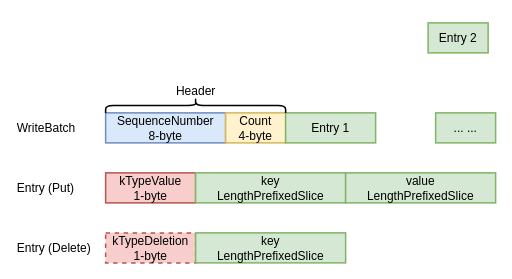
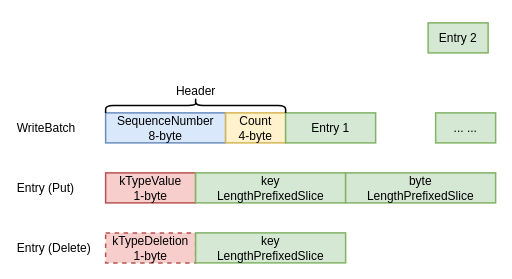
(420, 188) -> (420, 188)
